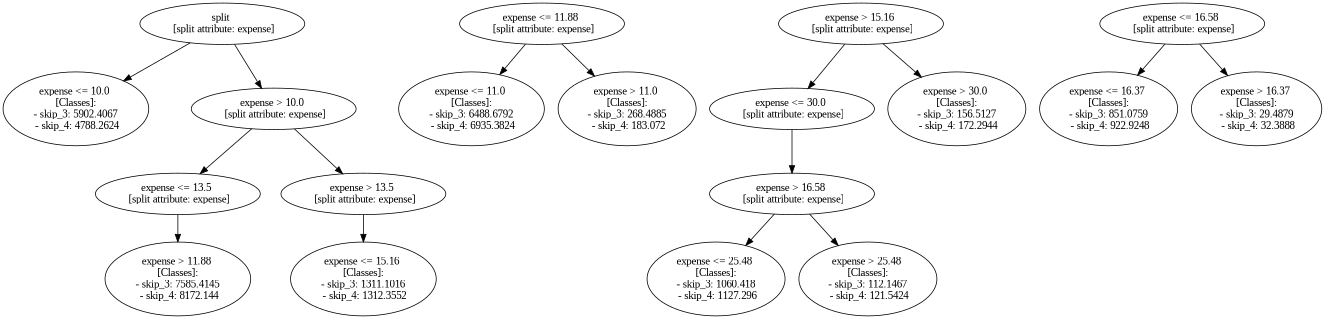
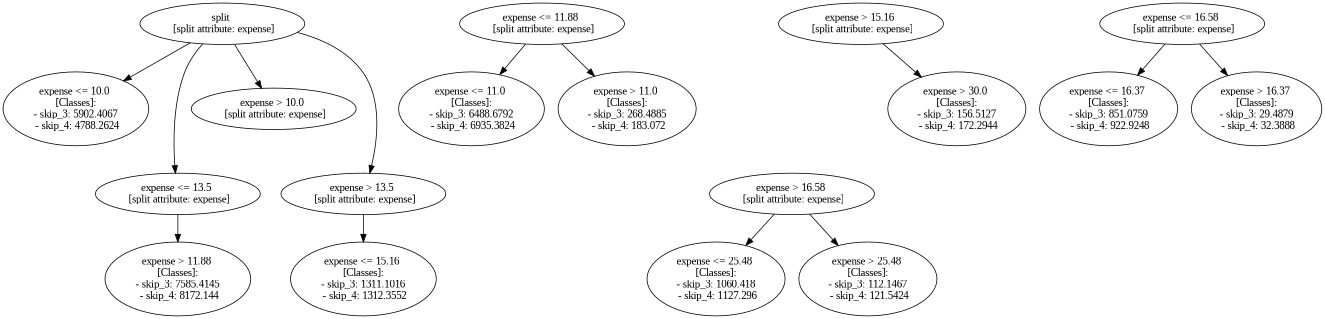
(792, 109) -> none
(229, 149) -> (177, 102)
(316, 149) -> (367, 80)
